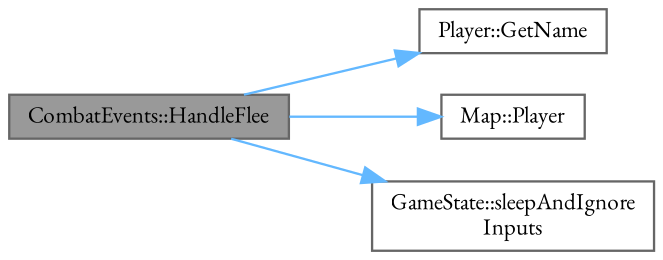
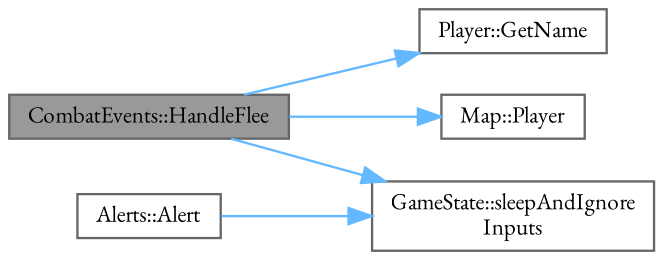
none -> (149, 216)
